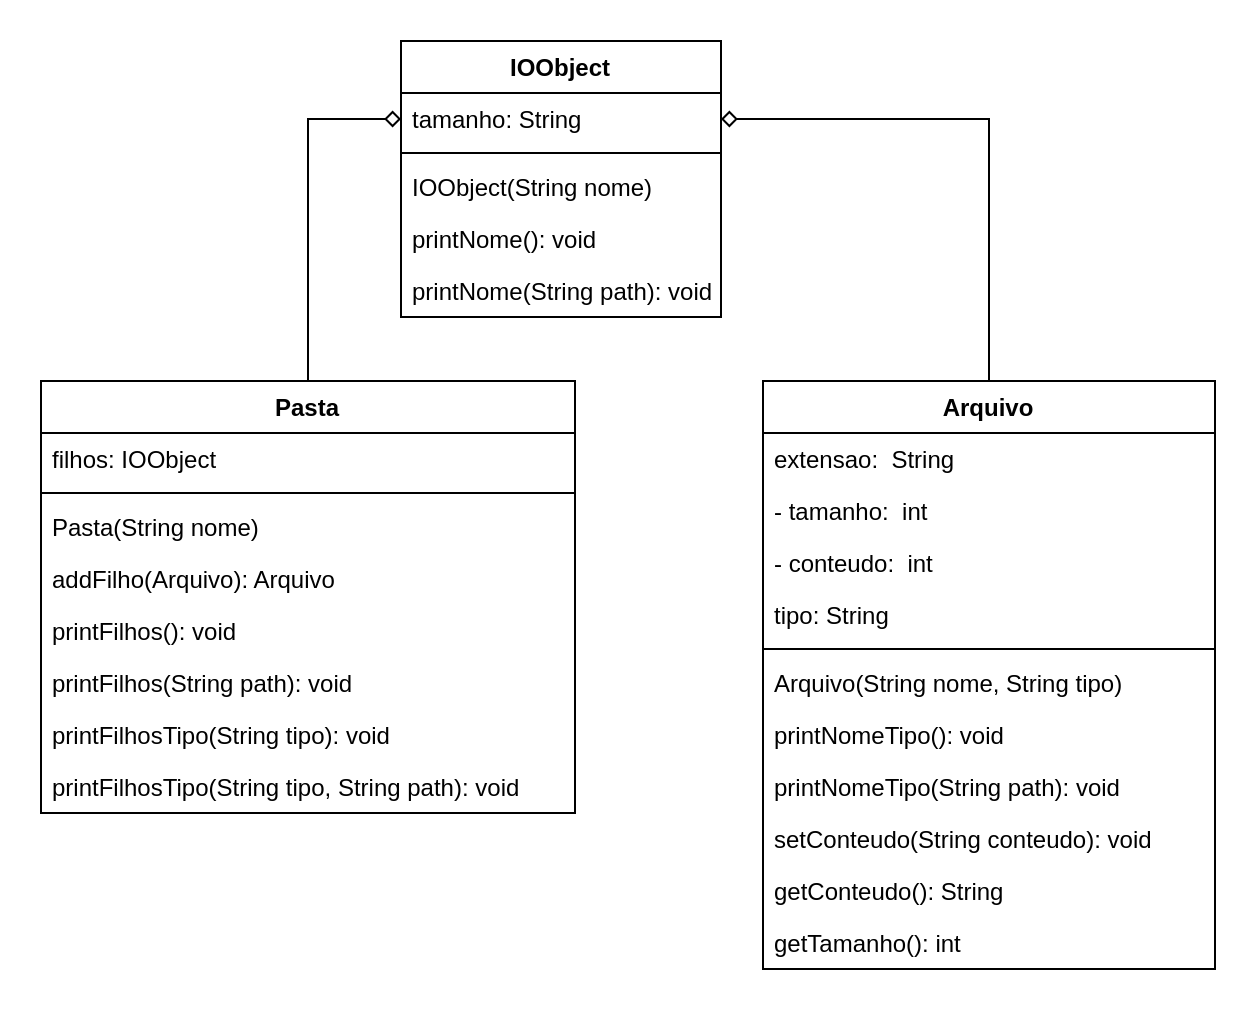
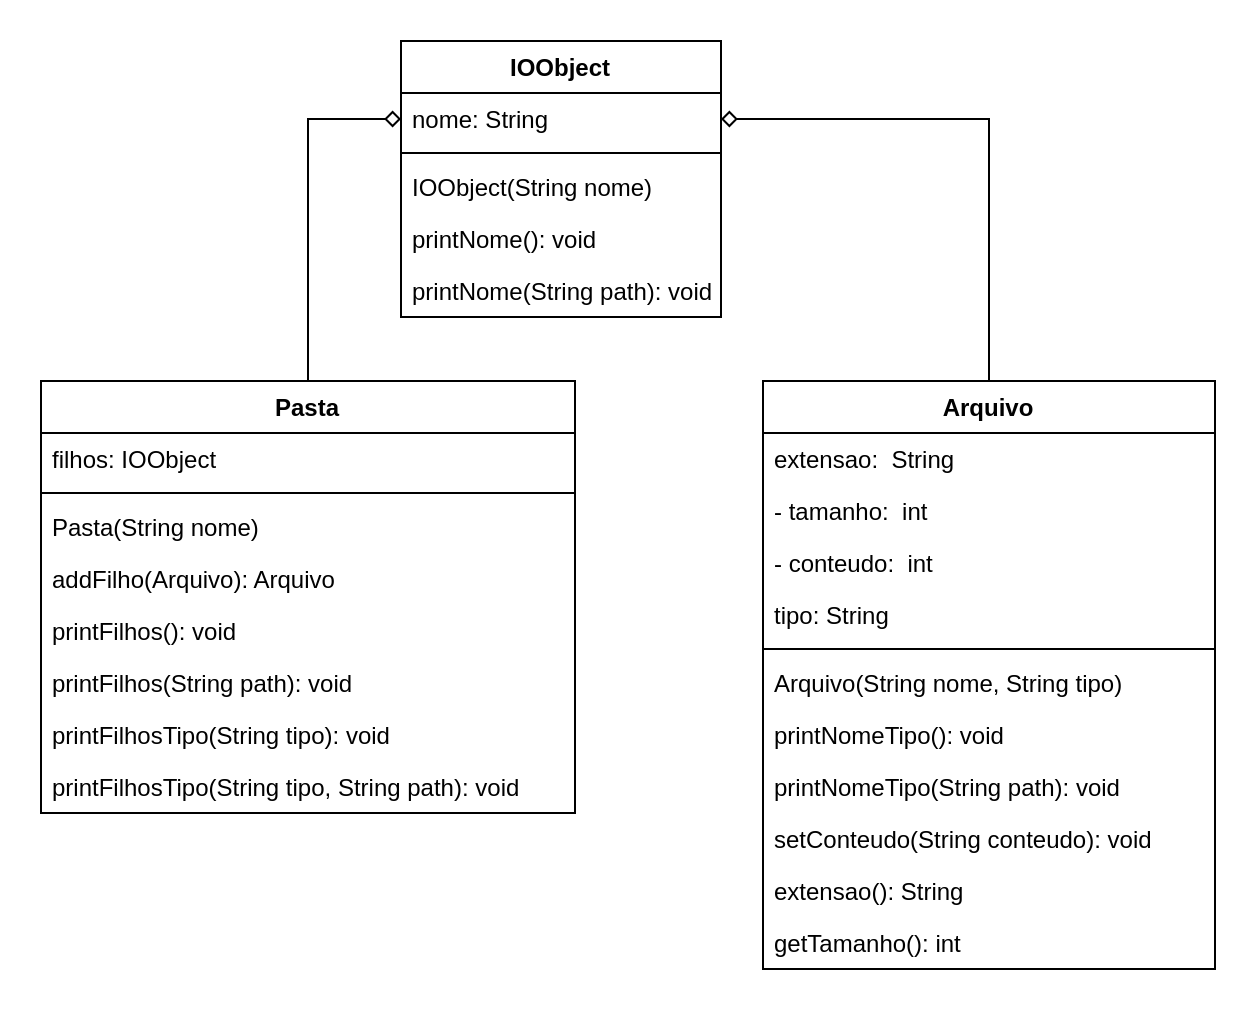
(503, 120) -> (483, 120)
(906, 892) -> (886, 892)
